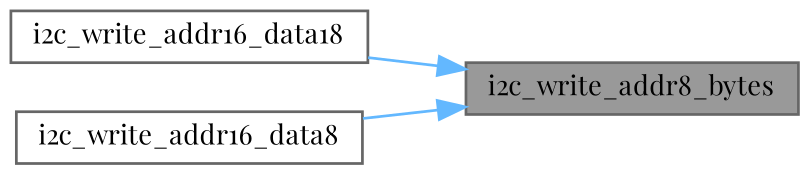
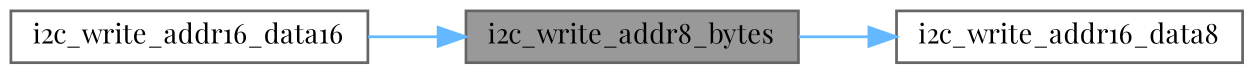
(189, 37) -> (189, 37)
(400, 114) -> (834, 37)
